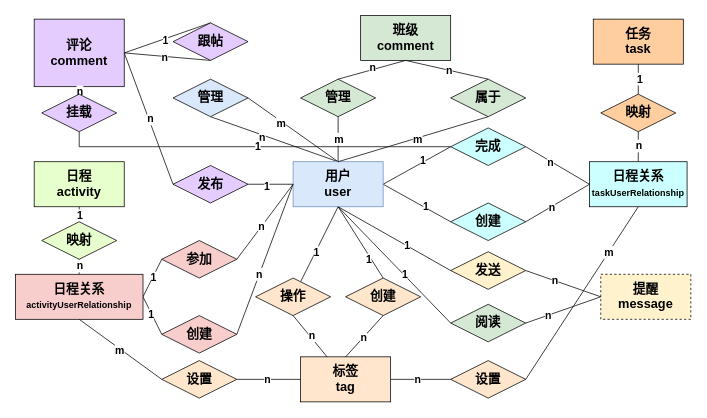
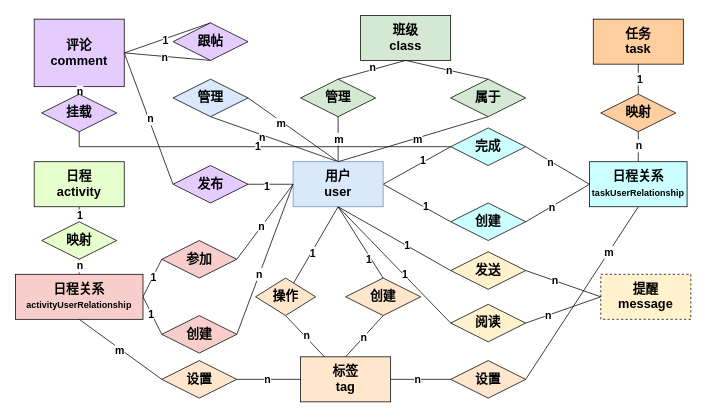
(405, 38) -> (405, 38)
(293, 297) -> (285, 297)
(488, 323) -> (488, 323)
